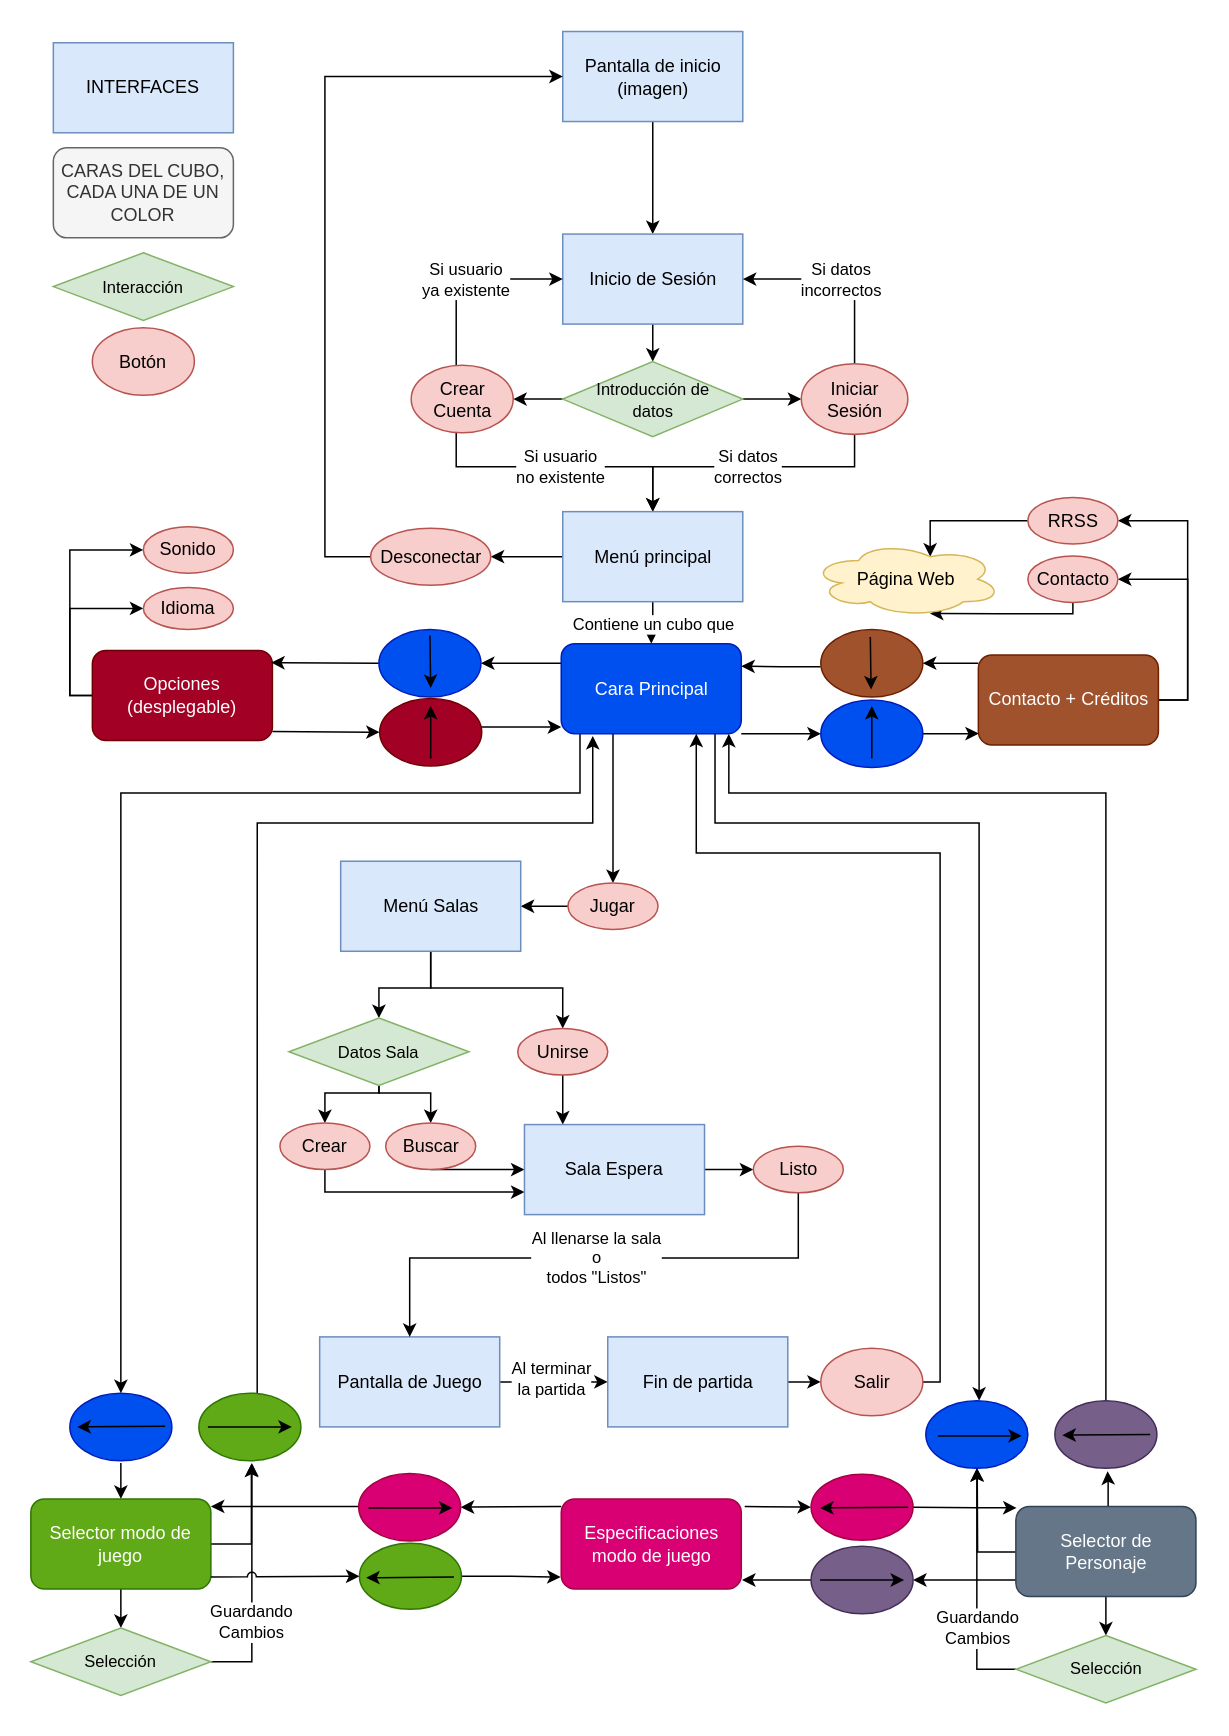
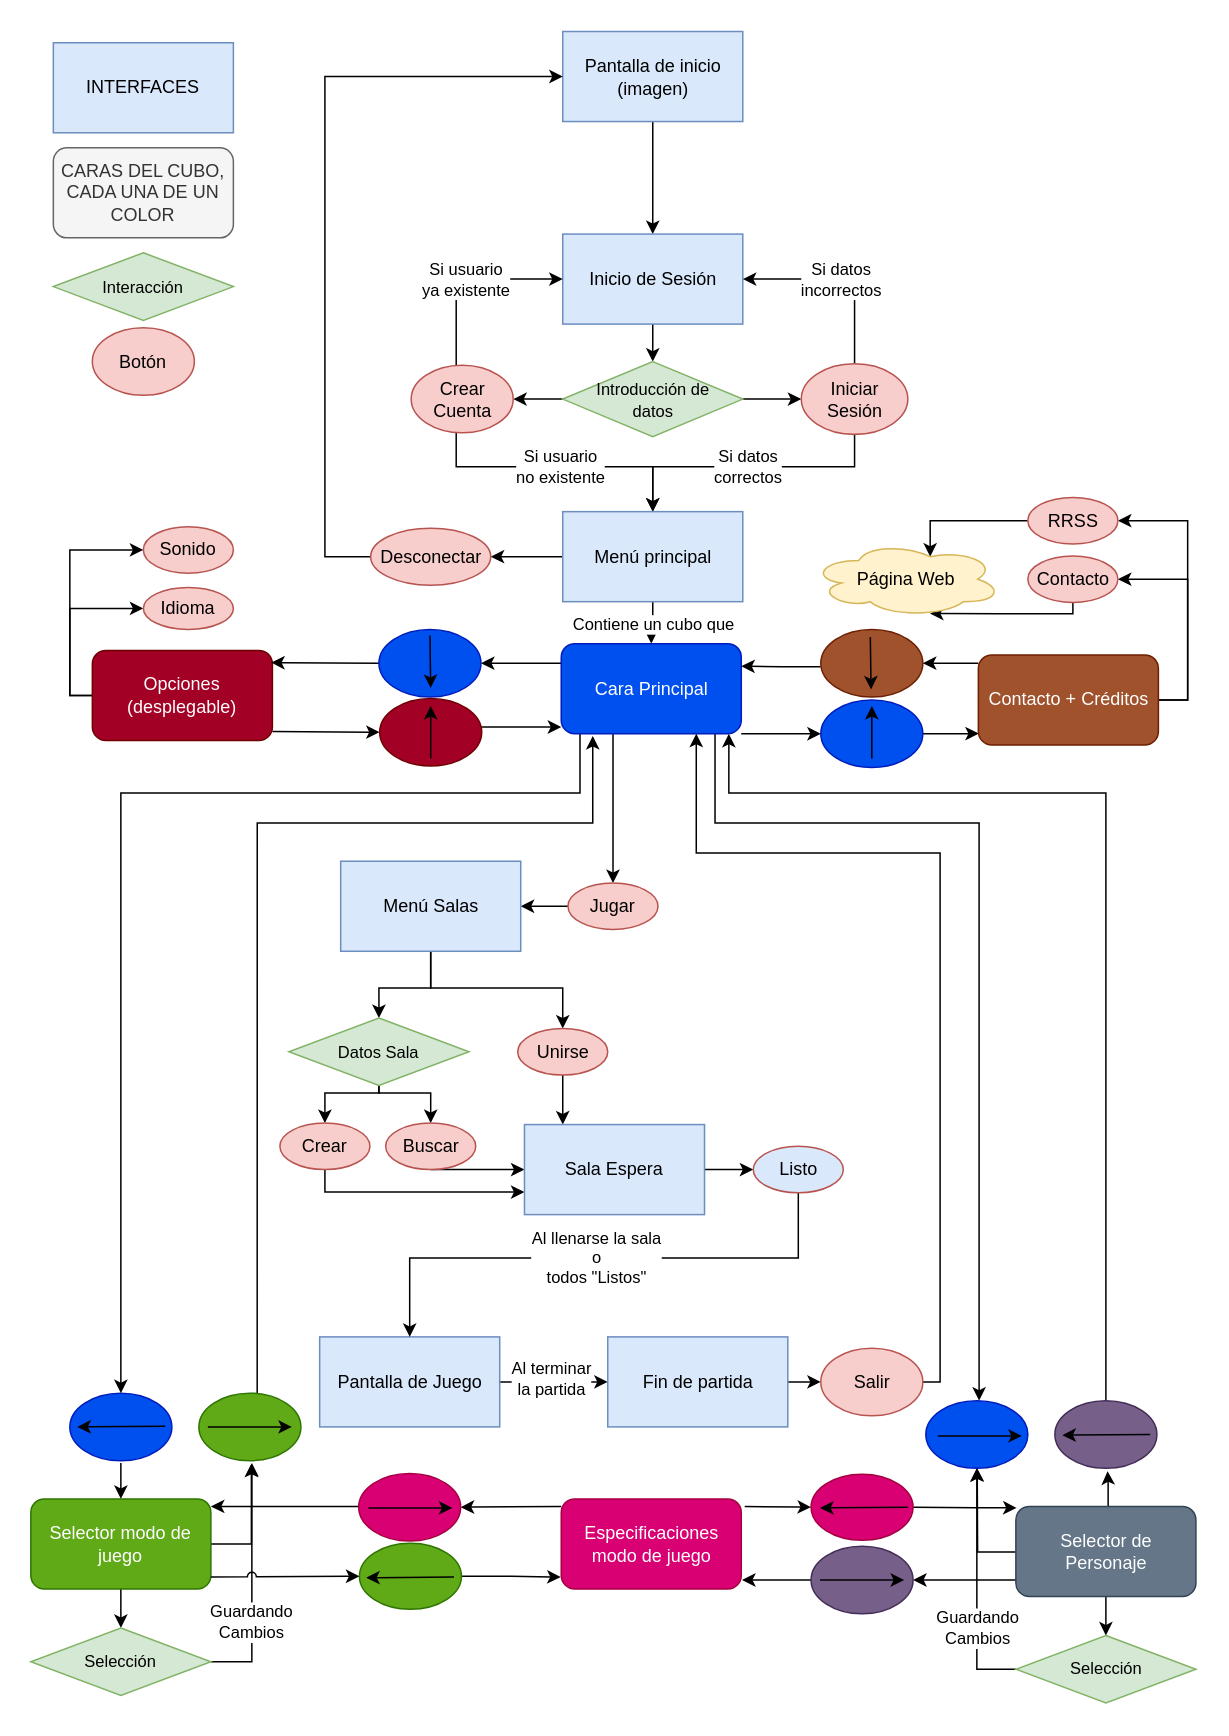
(798, 1169) -> (798, 1169)
